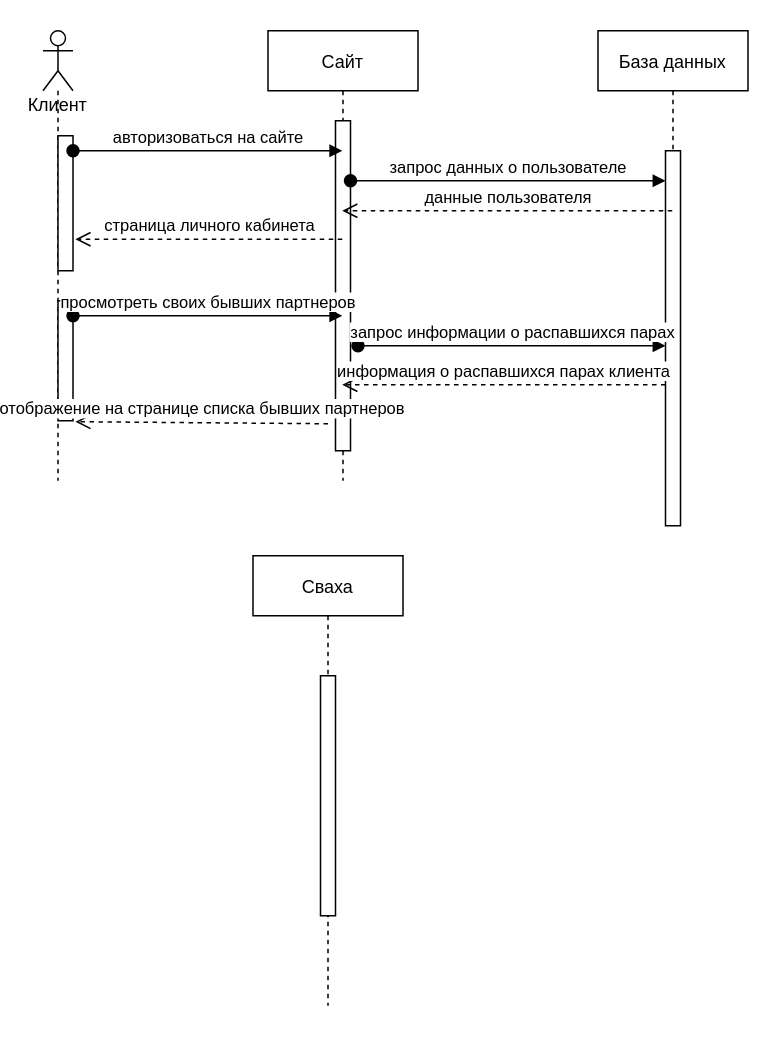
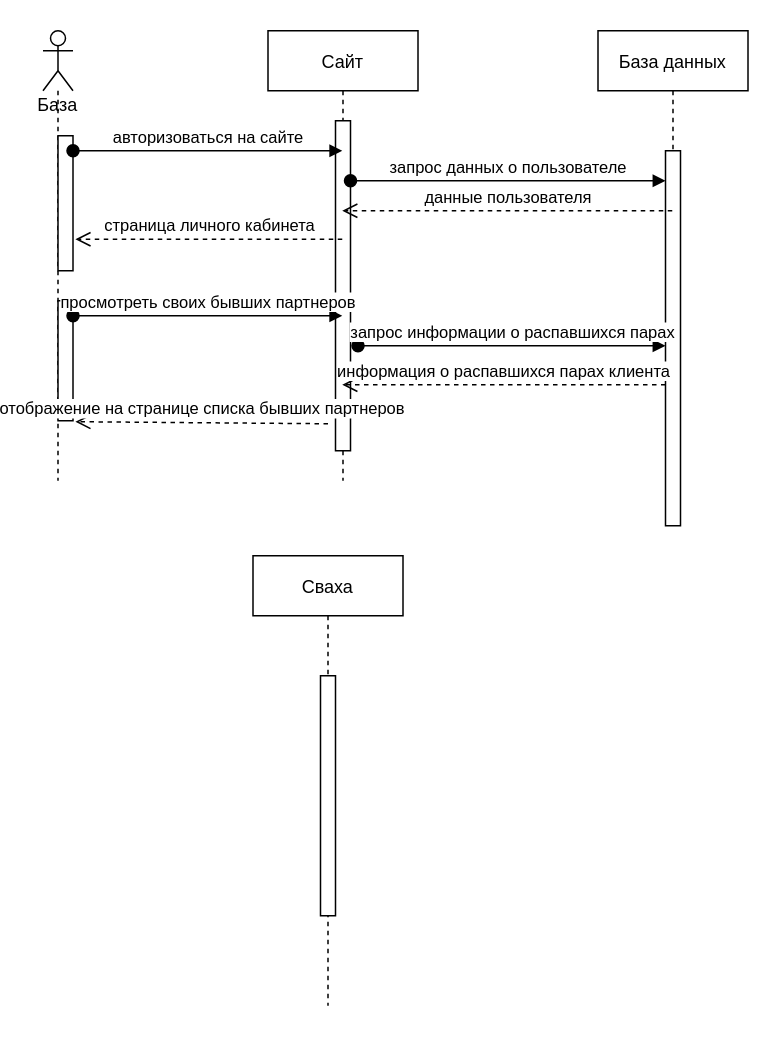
(58, 128) -> (58, 117)
